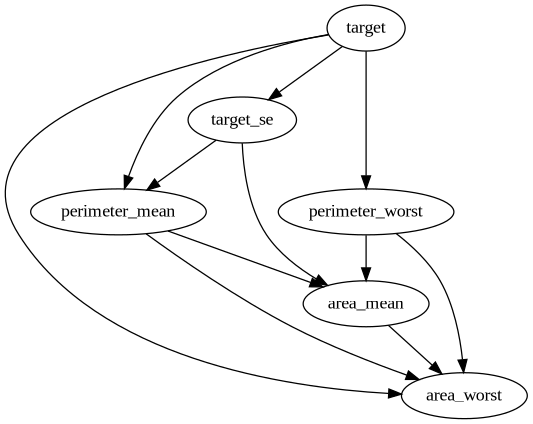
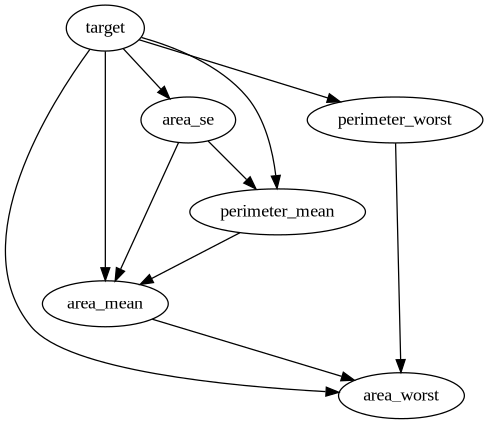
(242, 120) -> (188, 120)
(366, 252) -> (105, 159)
(271, 315) -> none
